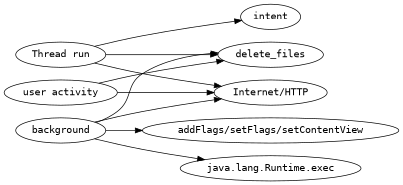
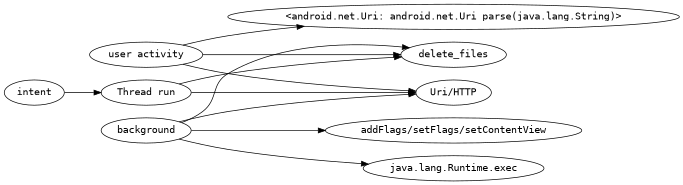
none -> (454, 17)
(164, 32) -> (79, 93)
(271, 93) -> (454, 93)
